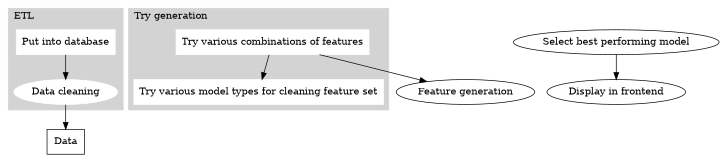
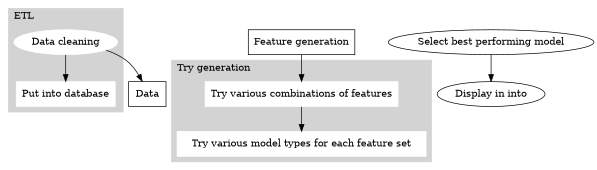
(66, 64) -> (66, 65)
(370, 67) -> (302, 65)
(259, 92) -> (302, 144)
(465, 92) -> (302, 42)
(616, 92) -> (491, 94)
